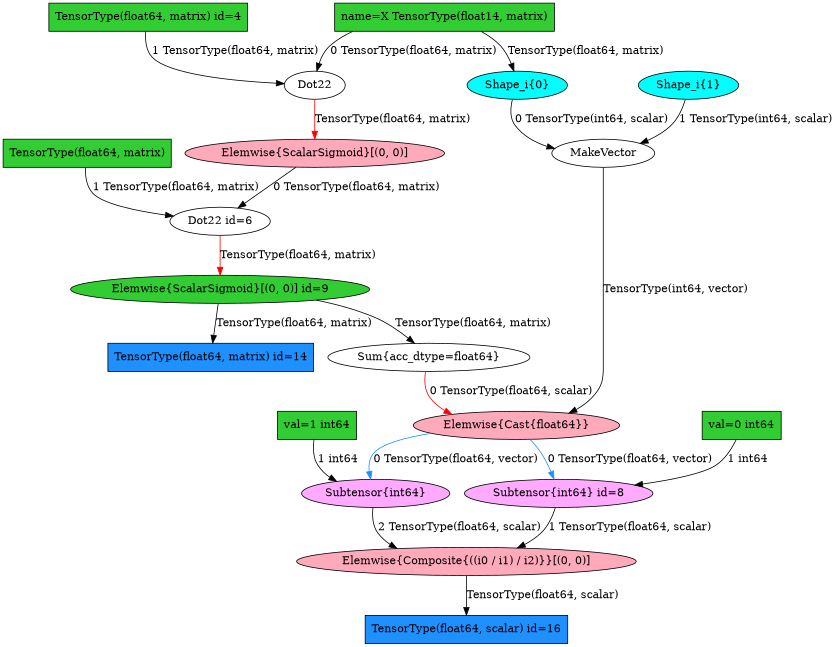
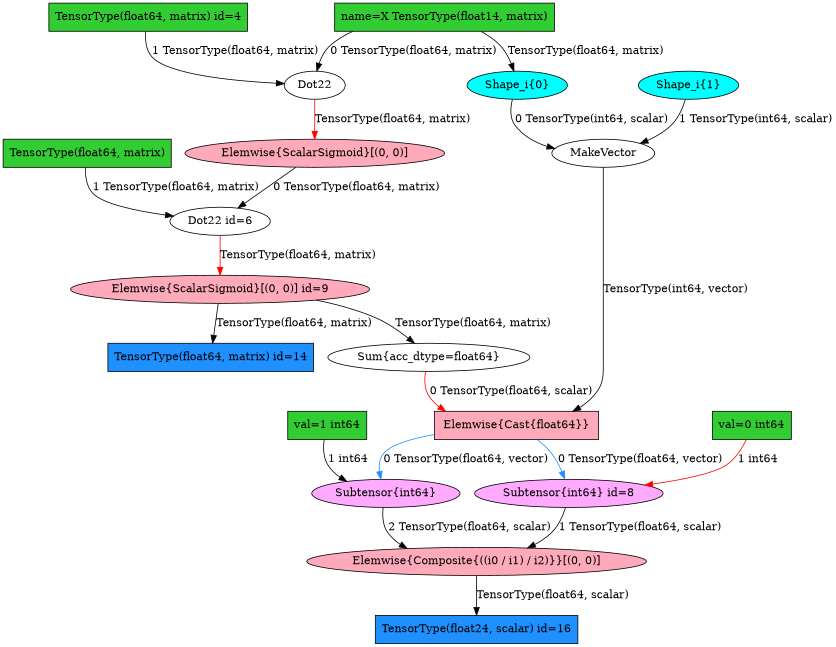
(220, 289) -> (220, 289)
(516, 425) -> (516, 425)
(696, 473) -> (706, 473)
(466, 629) -> (477, 629)
